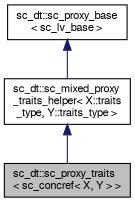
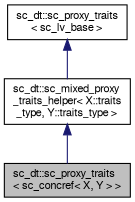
(67, 22) -> (67, 22)
